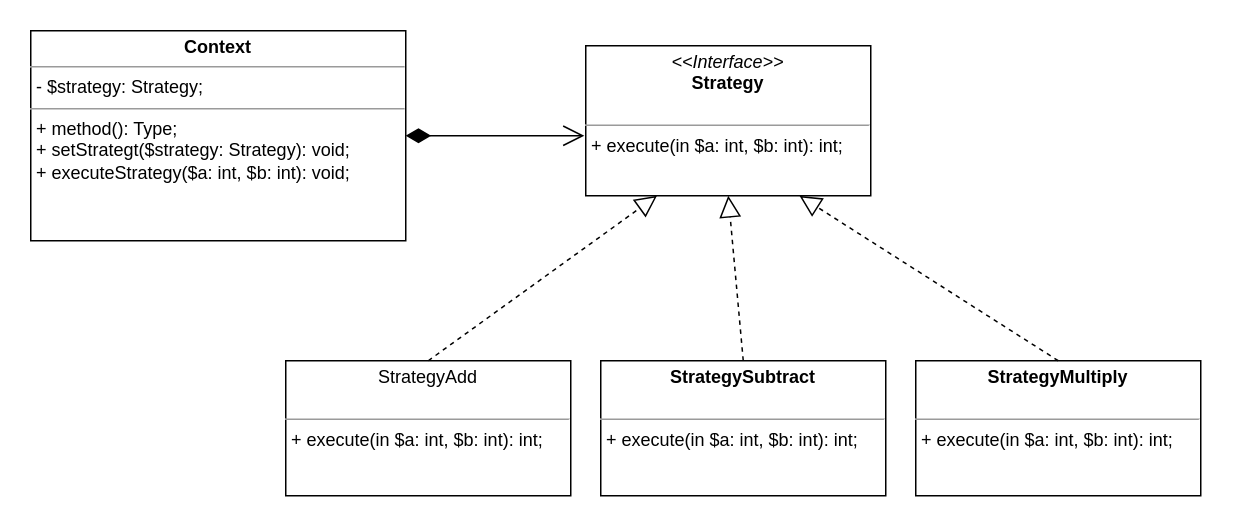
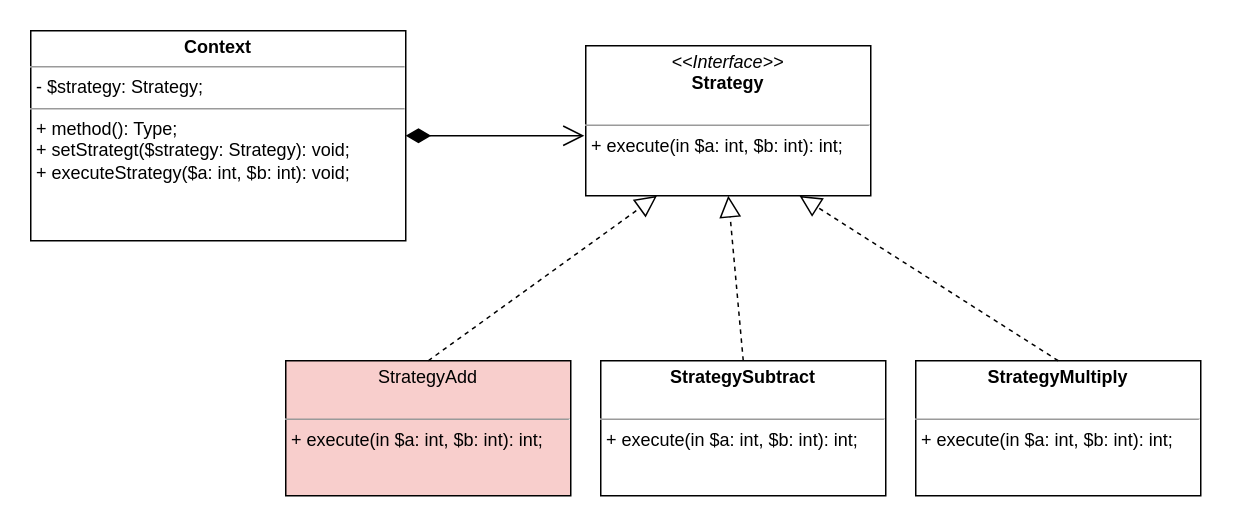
(428, 428) -> (428, 428)
